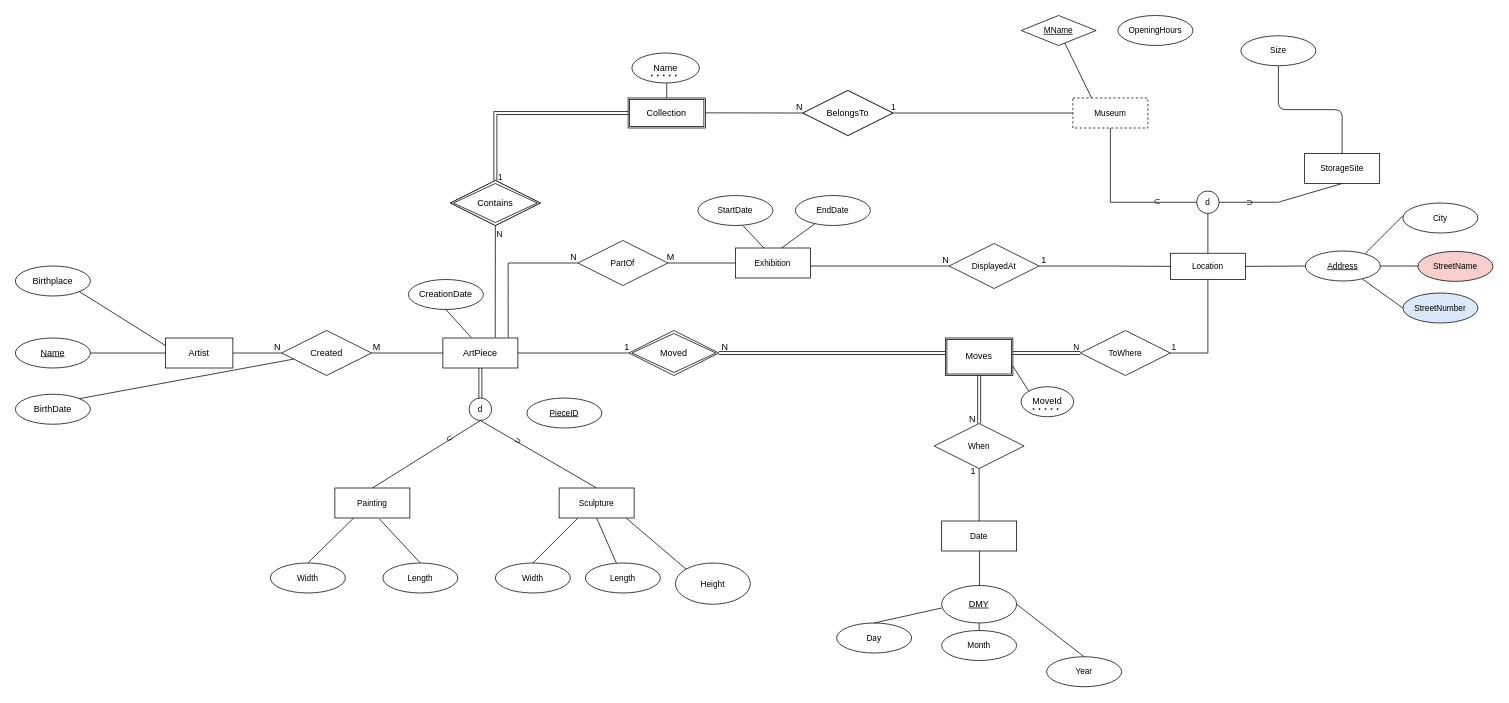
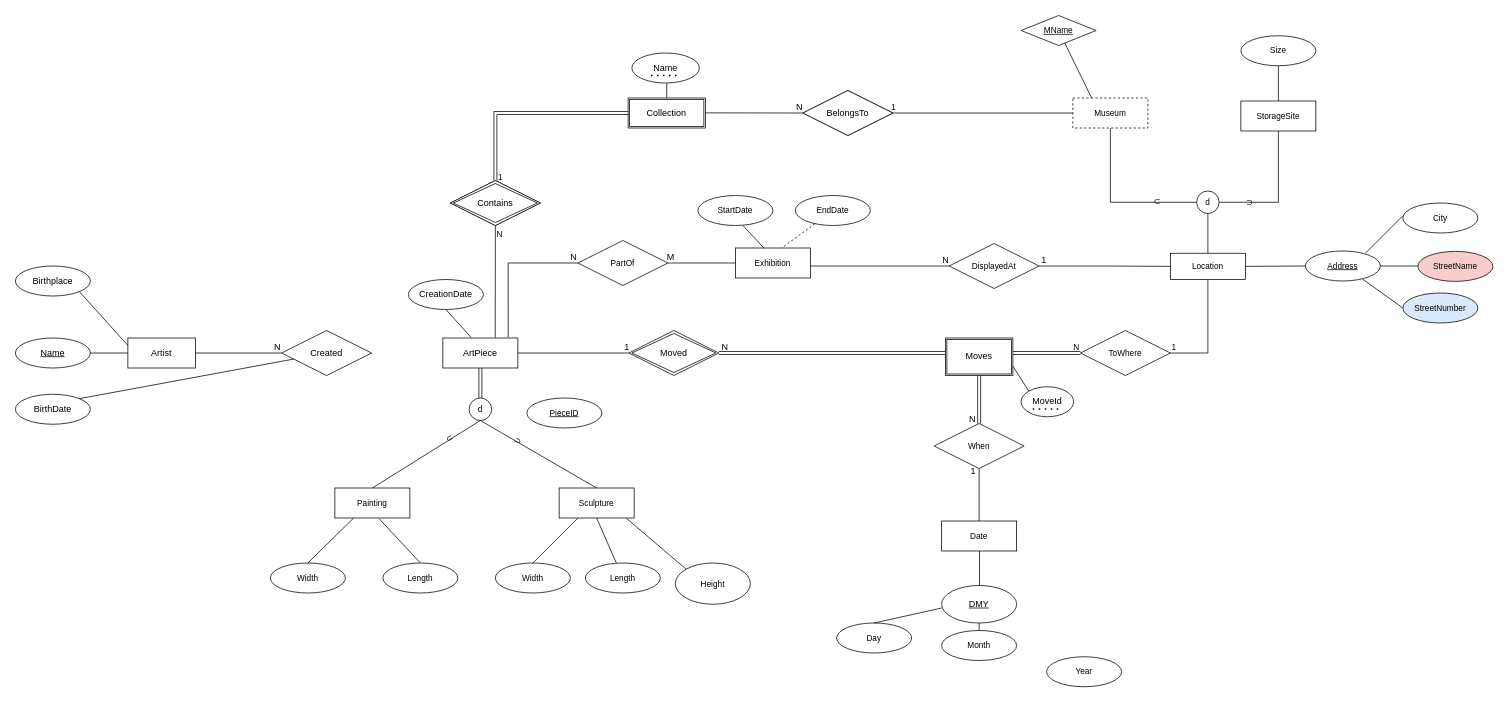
(1155, 30) -> none
(1342, 168) -> (1278, 116)
(798, 236) -> (798, 236)
(199, 353) -> (162, 353)
(407, 353) -> none
(1051, 631) -> none
